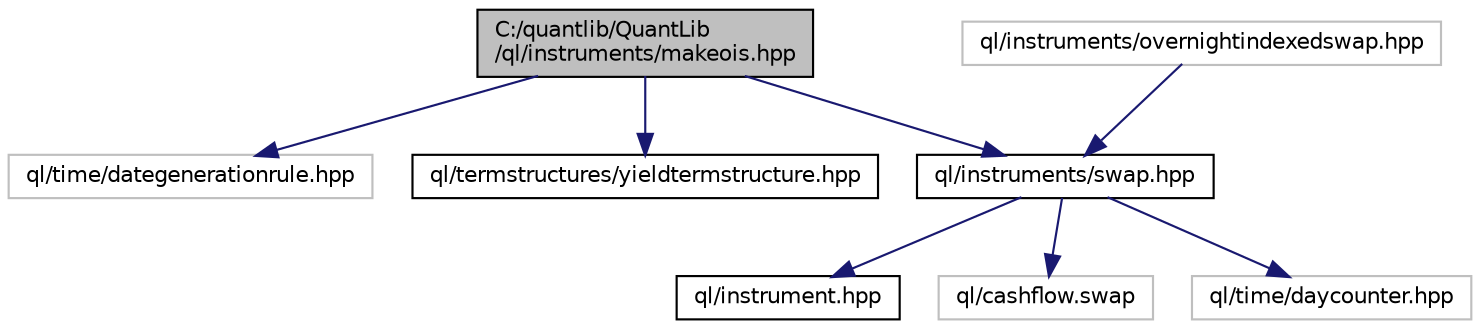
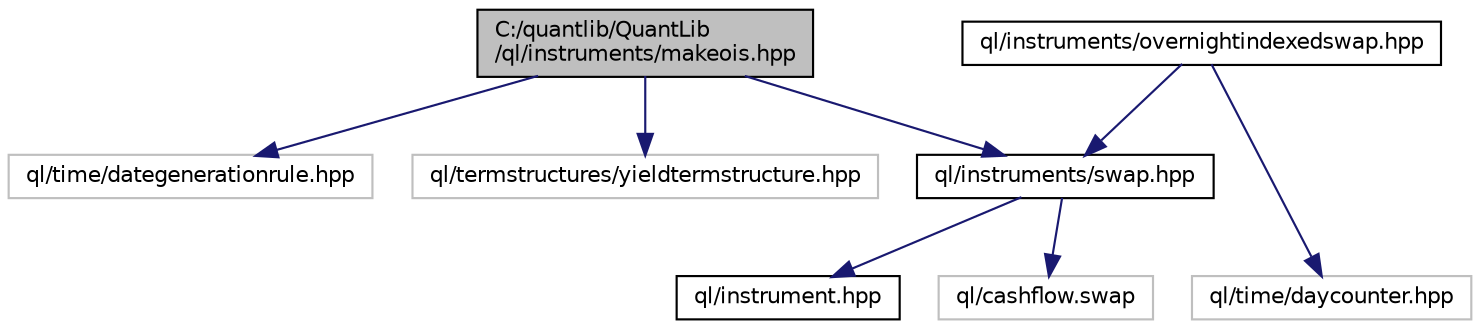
(1202, 43) -> (1202, 43)
(645, 176) -> (645, 176)
(1189, 233) -> (1261, 160)
